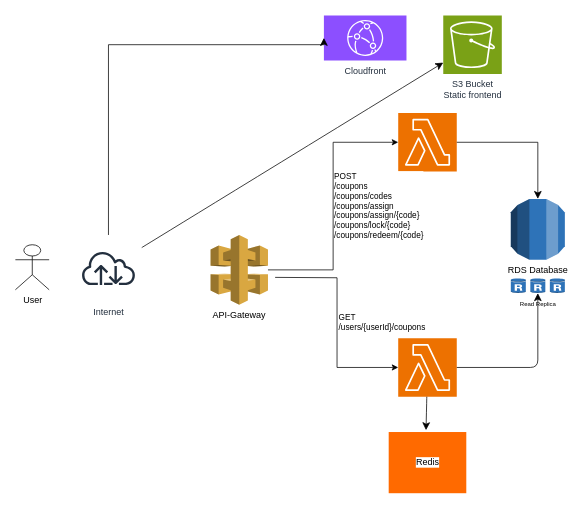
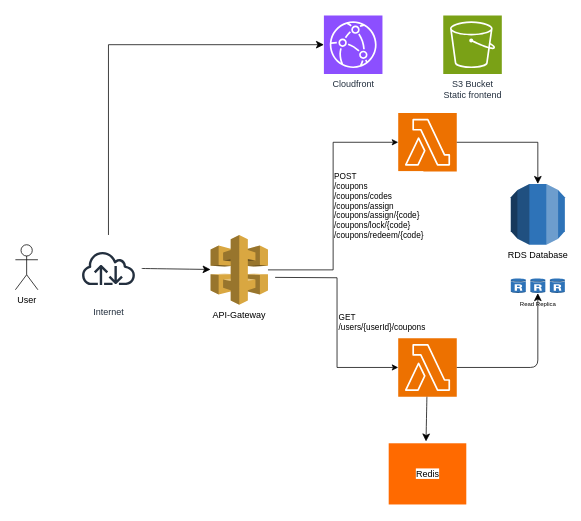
(365, 38) -> (353, 45)
(290, 156) -> (154, 268)
(537, 229) -> (537, 214)
(32, 267) -> (27, 267)
(427, 462) -> (427, 473)
